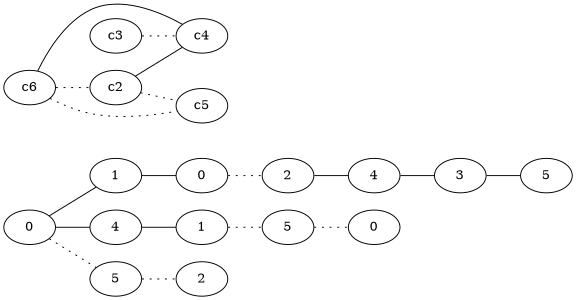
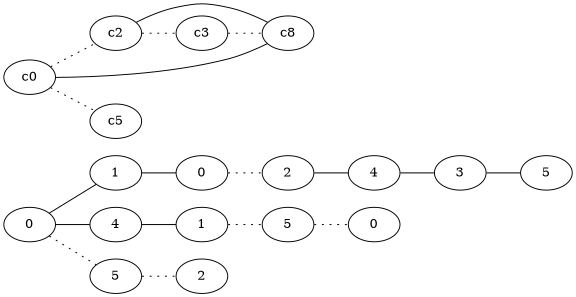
(202, 36) -> (288, 33)
(30, 88) -> (30, 77)
(159, 97) -> (159, 33)
